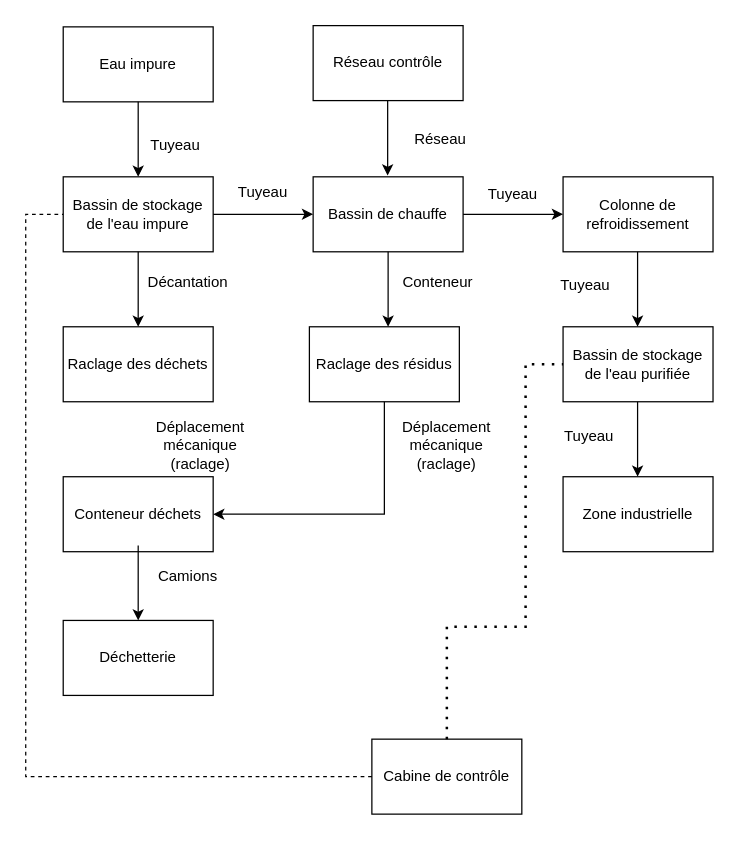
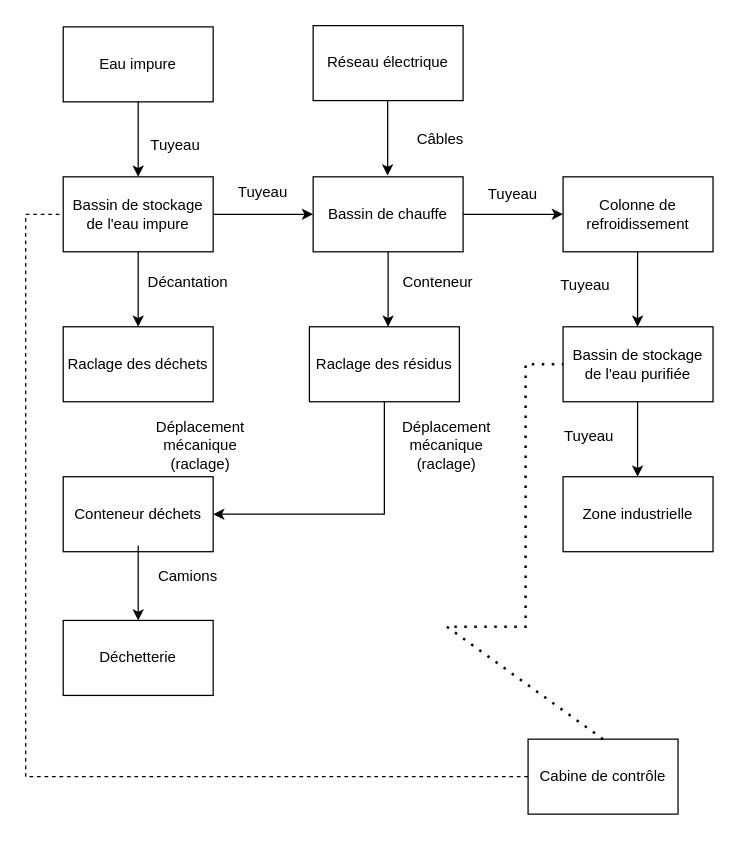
(388, 63) -> (388, 63)
(441, 139) -> (441, 139)
(447, 777) -> (603, 777)
